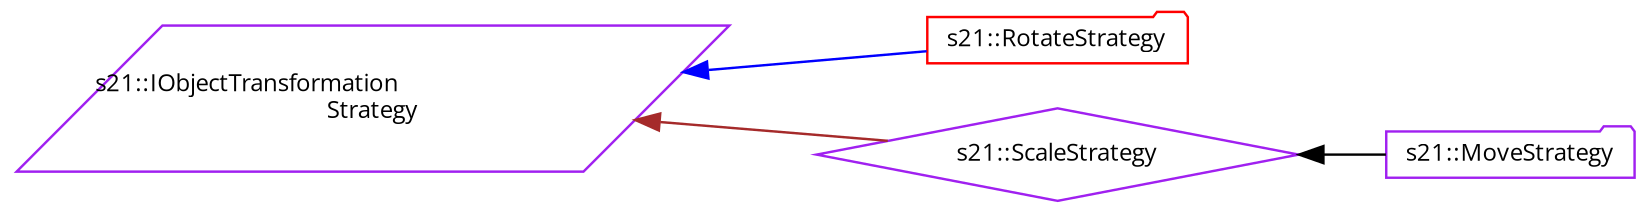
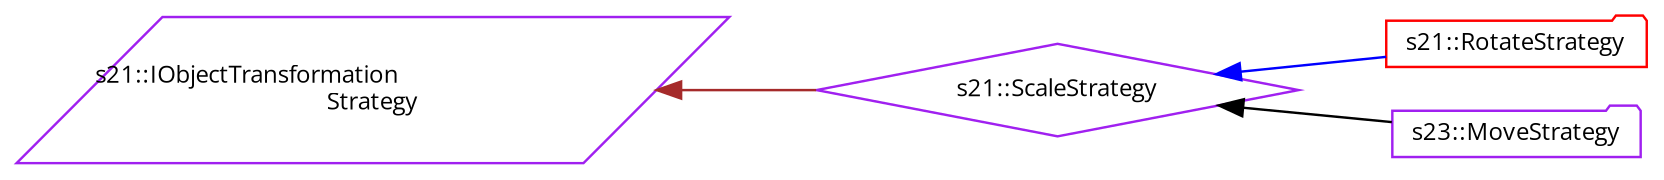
(818, 61) -> (1313, 64)
(1510, 155) -> (1516, 134)
